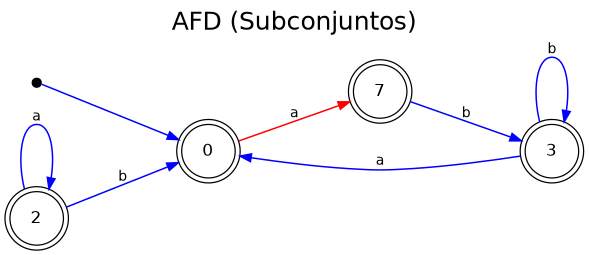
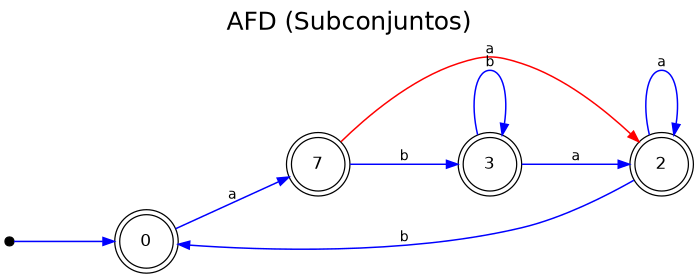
none -> (484, 57)
(289, 123) -> (227, 205)
(386, 170) -> (570, 164)
